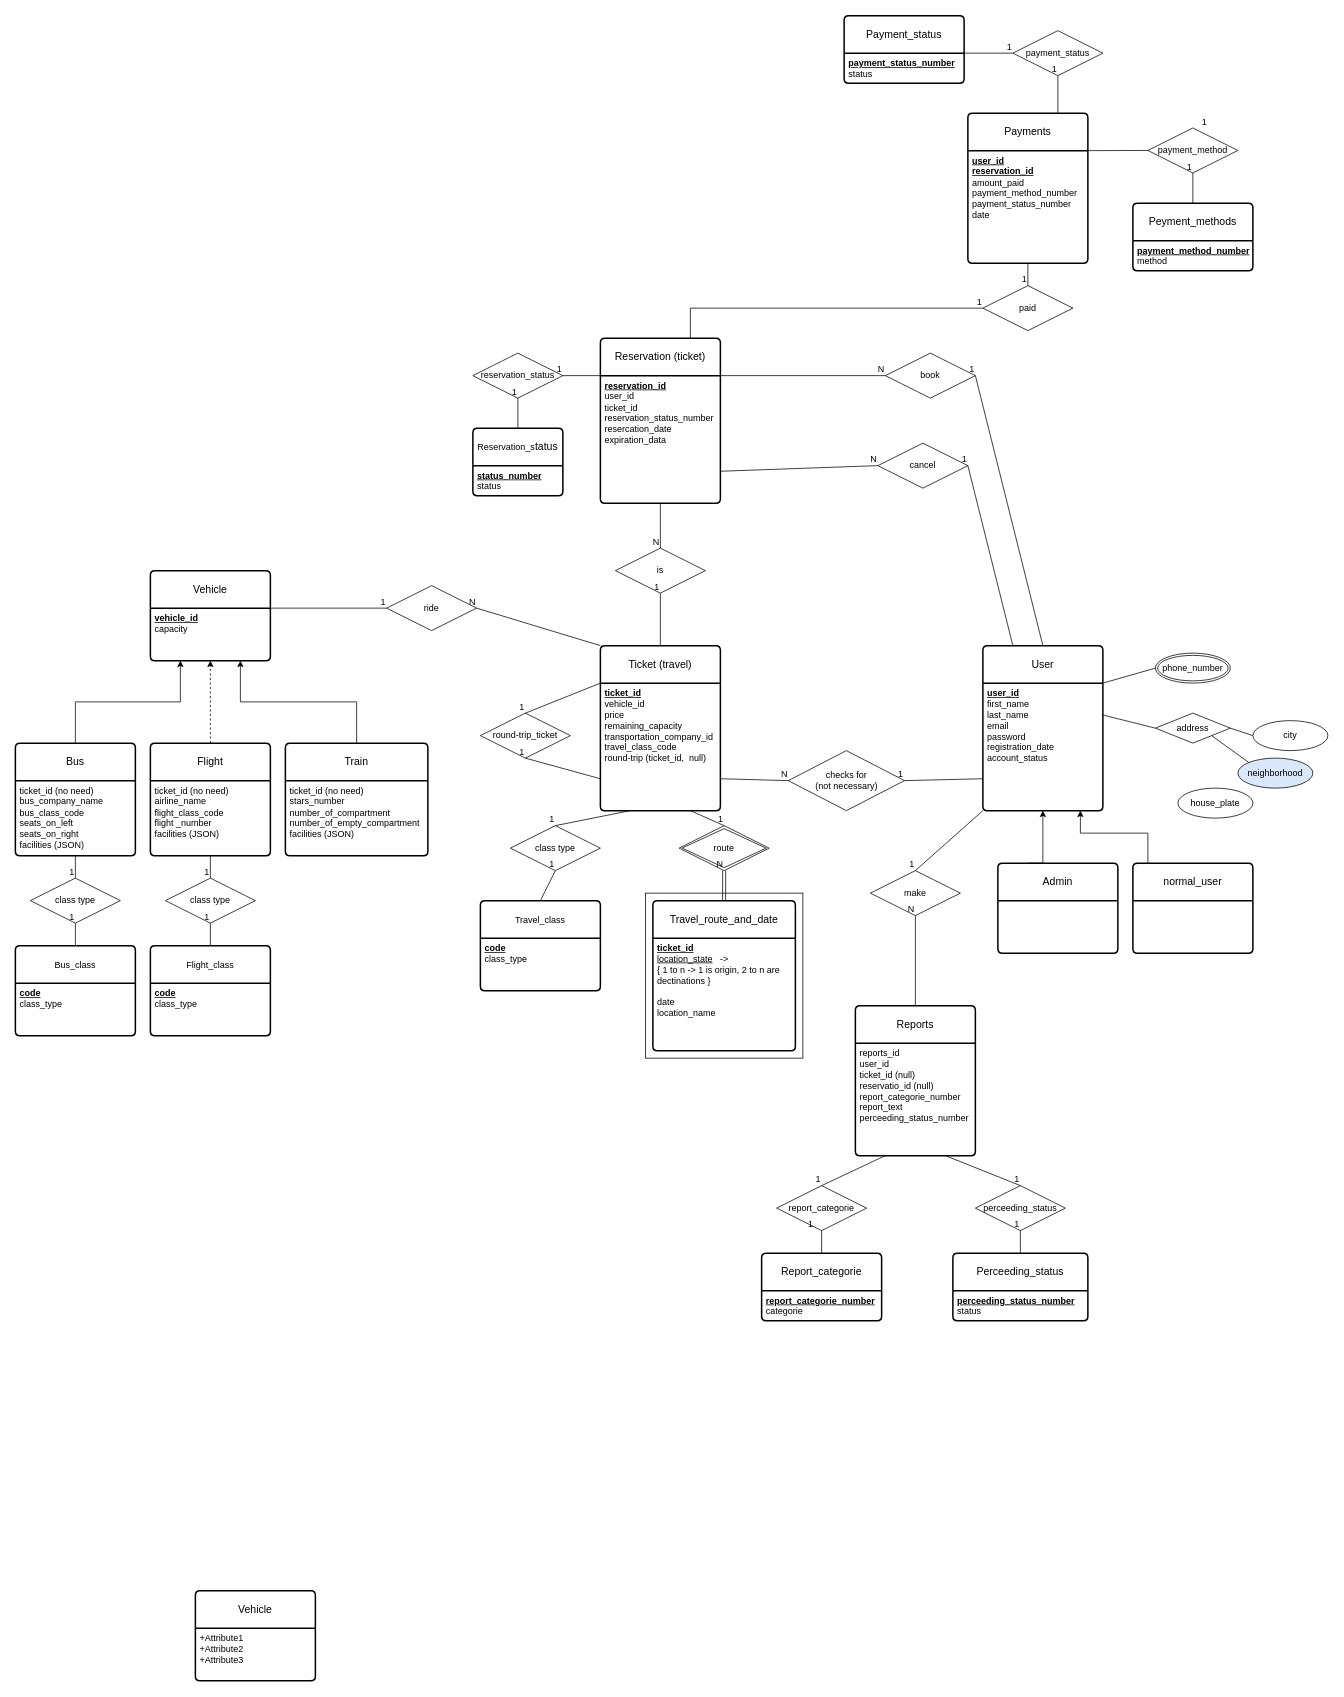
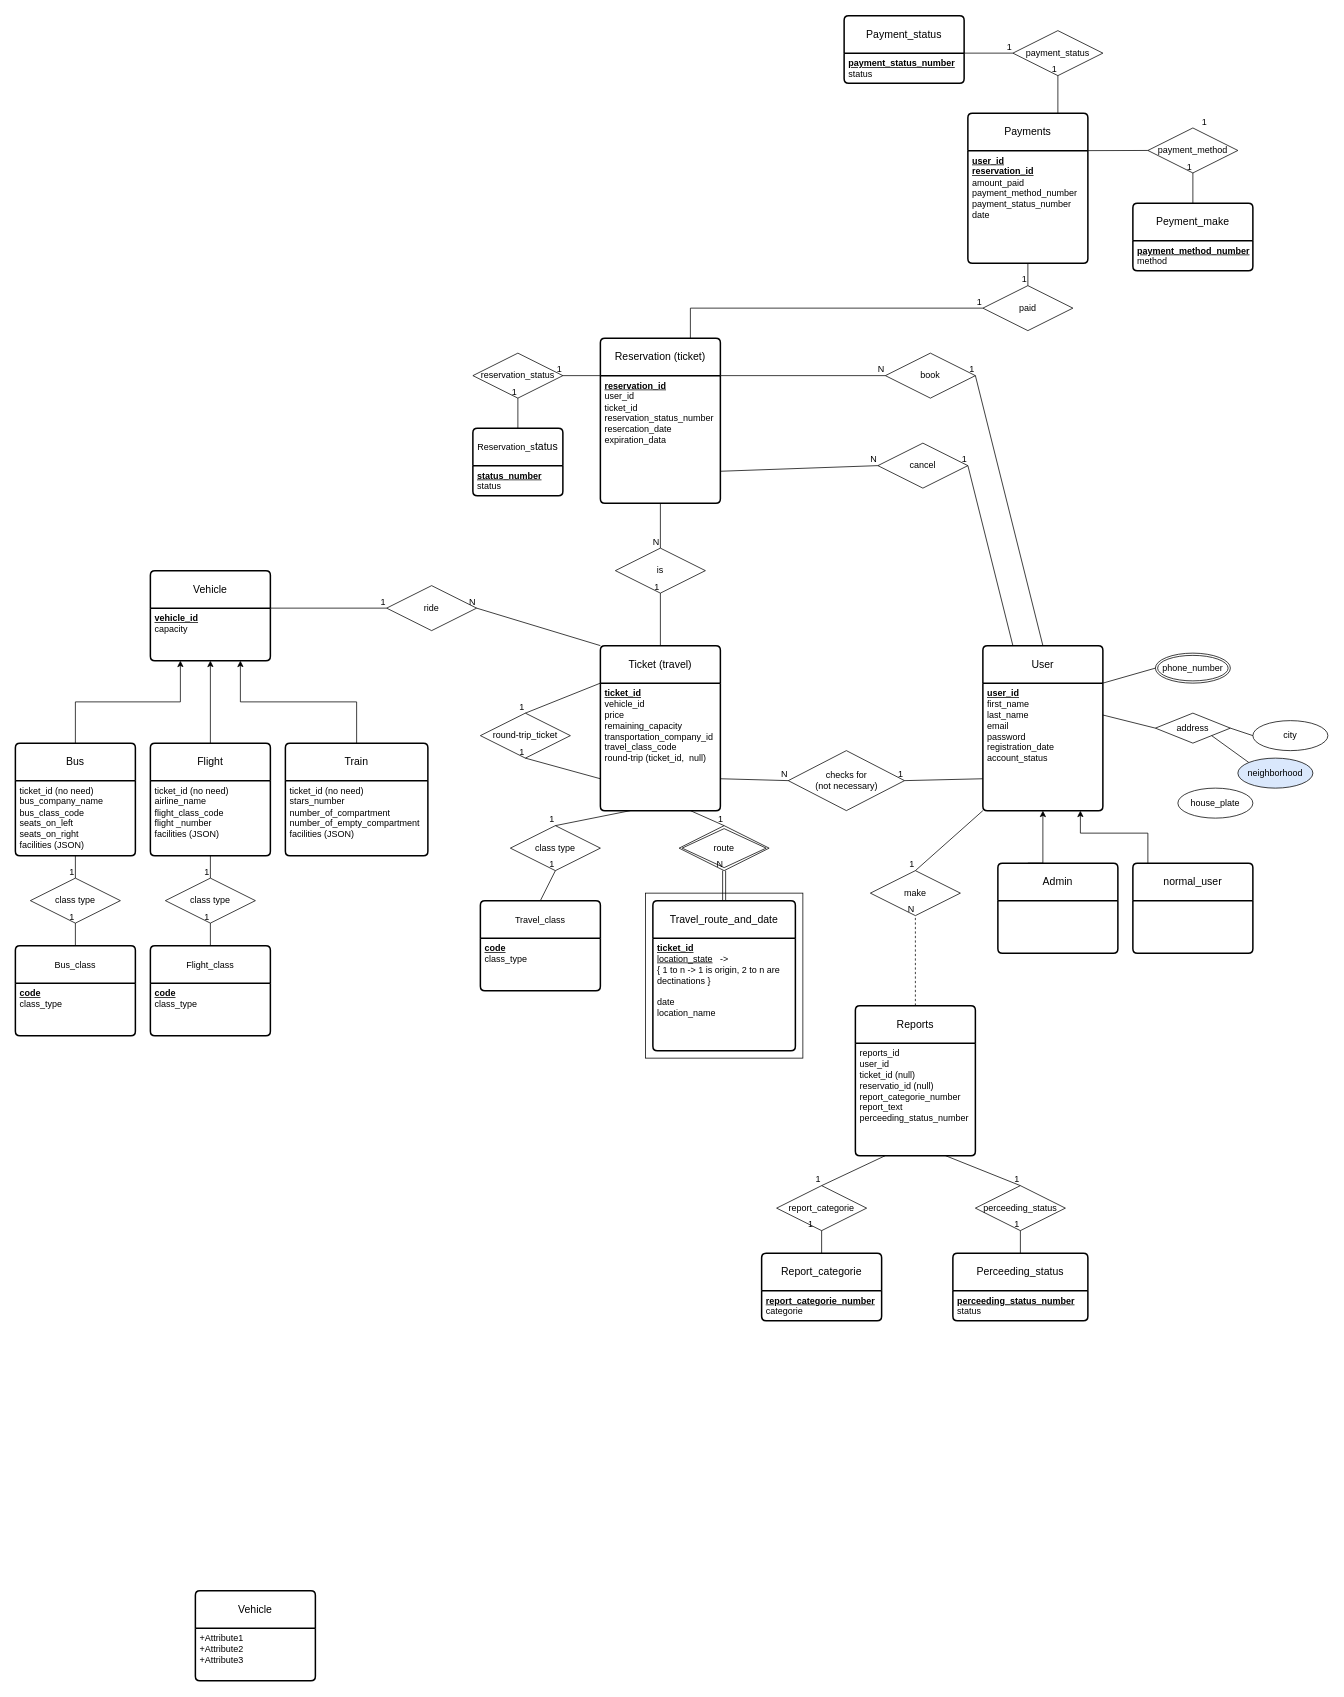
(1193, 222) -> (1193, 222)
(210, 704) -> (210, 704)
(915, 960) -> (915, 960)
